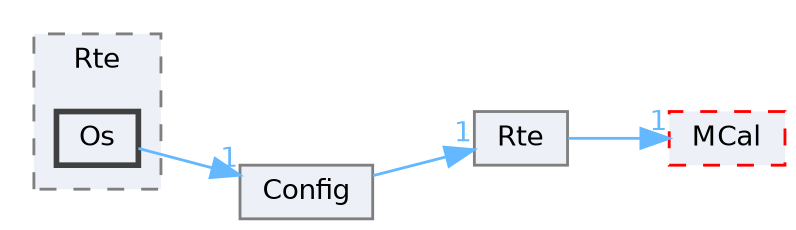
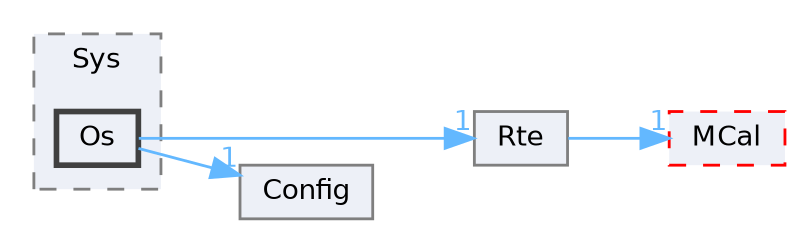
(97, 61) -> (97, 61)
(410, 166) -> (292, 138)
